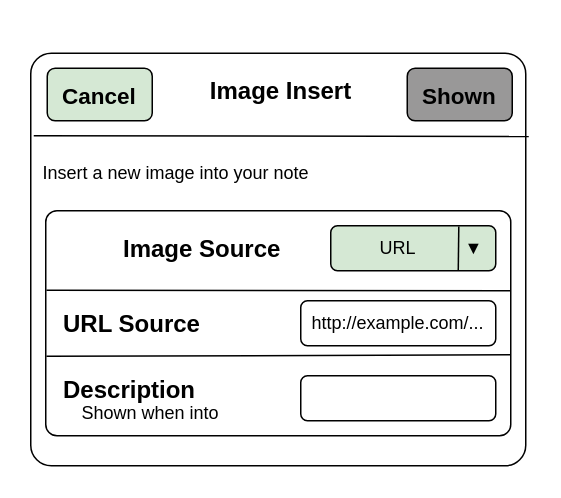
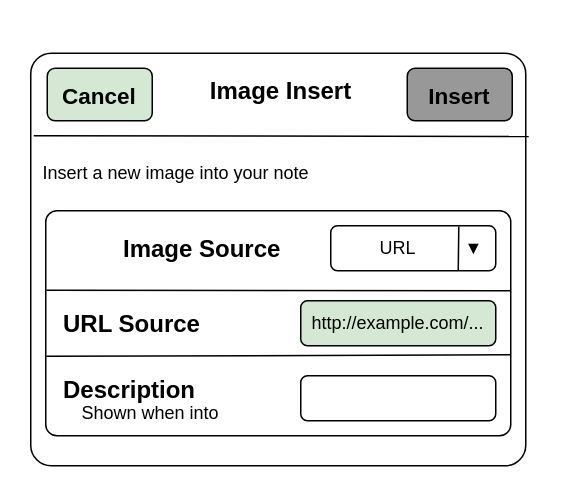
(460, 95) -> (460, 95)
(413, 248) -> (413, 248)
(398, 323) -> (398, 323)
